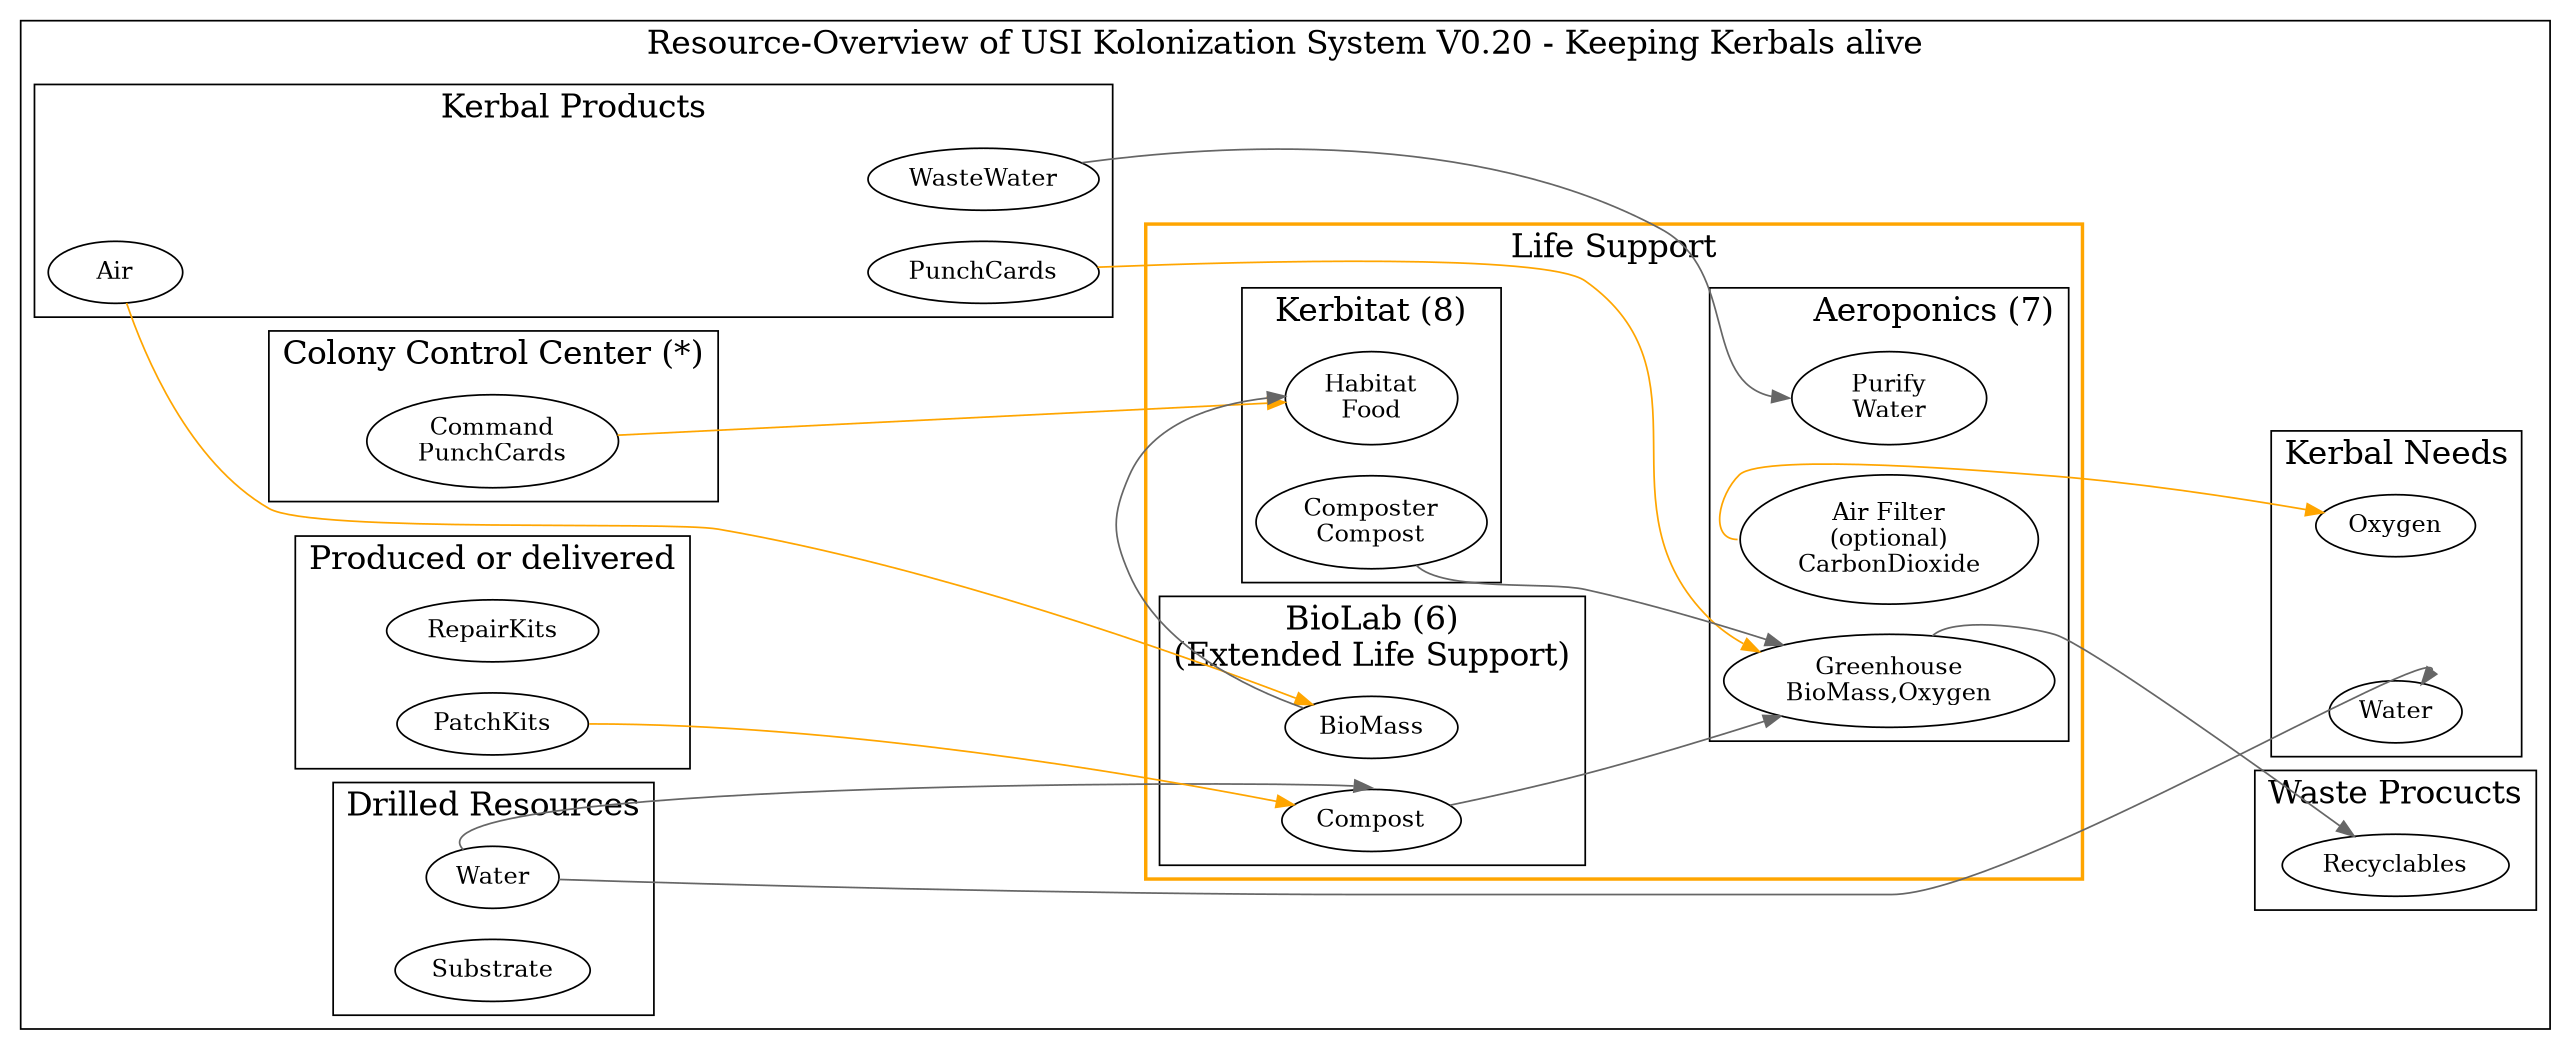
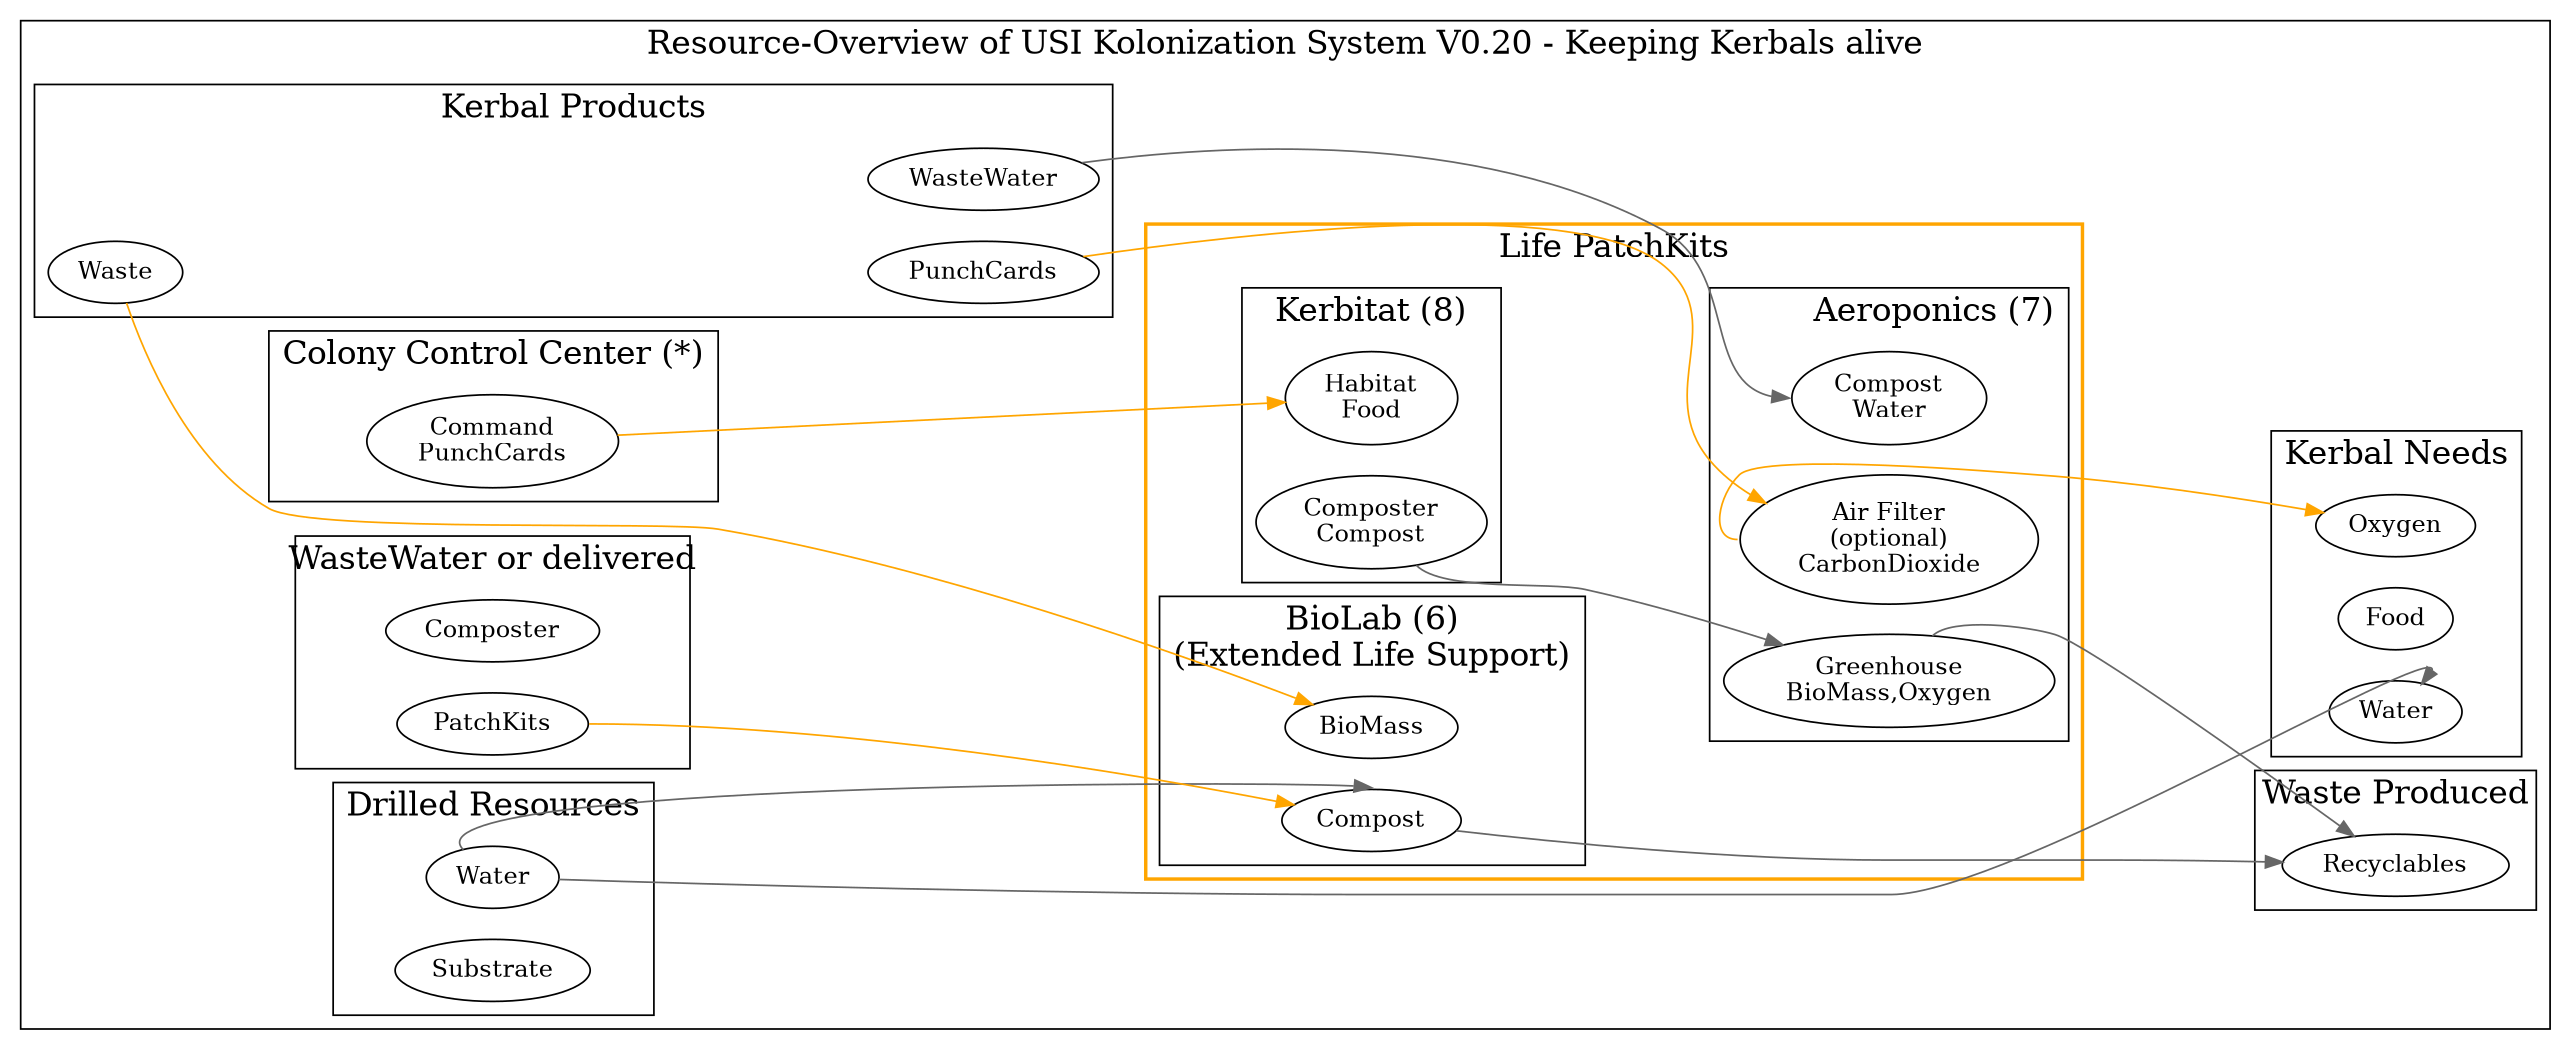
(1614, 249) -> (1614, 249)
(1550, 271) -> (1592, 237)
(115, 272) -> (115, 272)
(1889, 398) -> (1889, 398)
(1122, 554) -> none
(493, 561) -> (493, 561)
none -> (2396, 619)
(493, 631) -> (493, 631)
(1608, 768) -> (1860, 860)
(2396, 795) -> (2396, 795)
